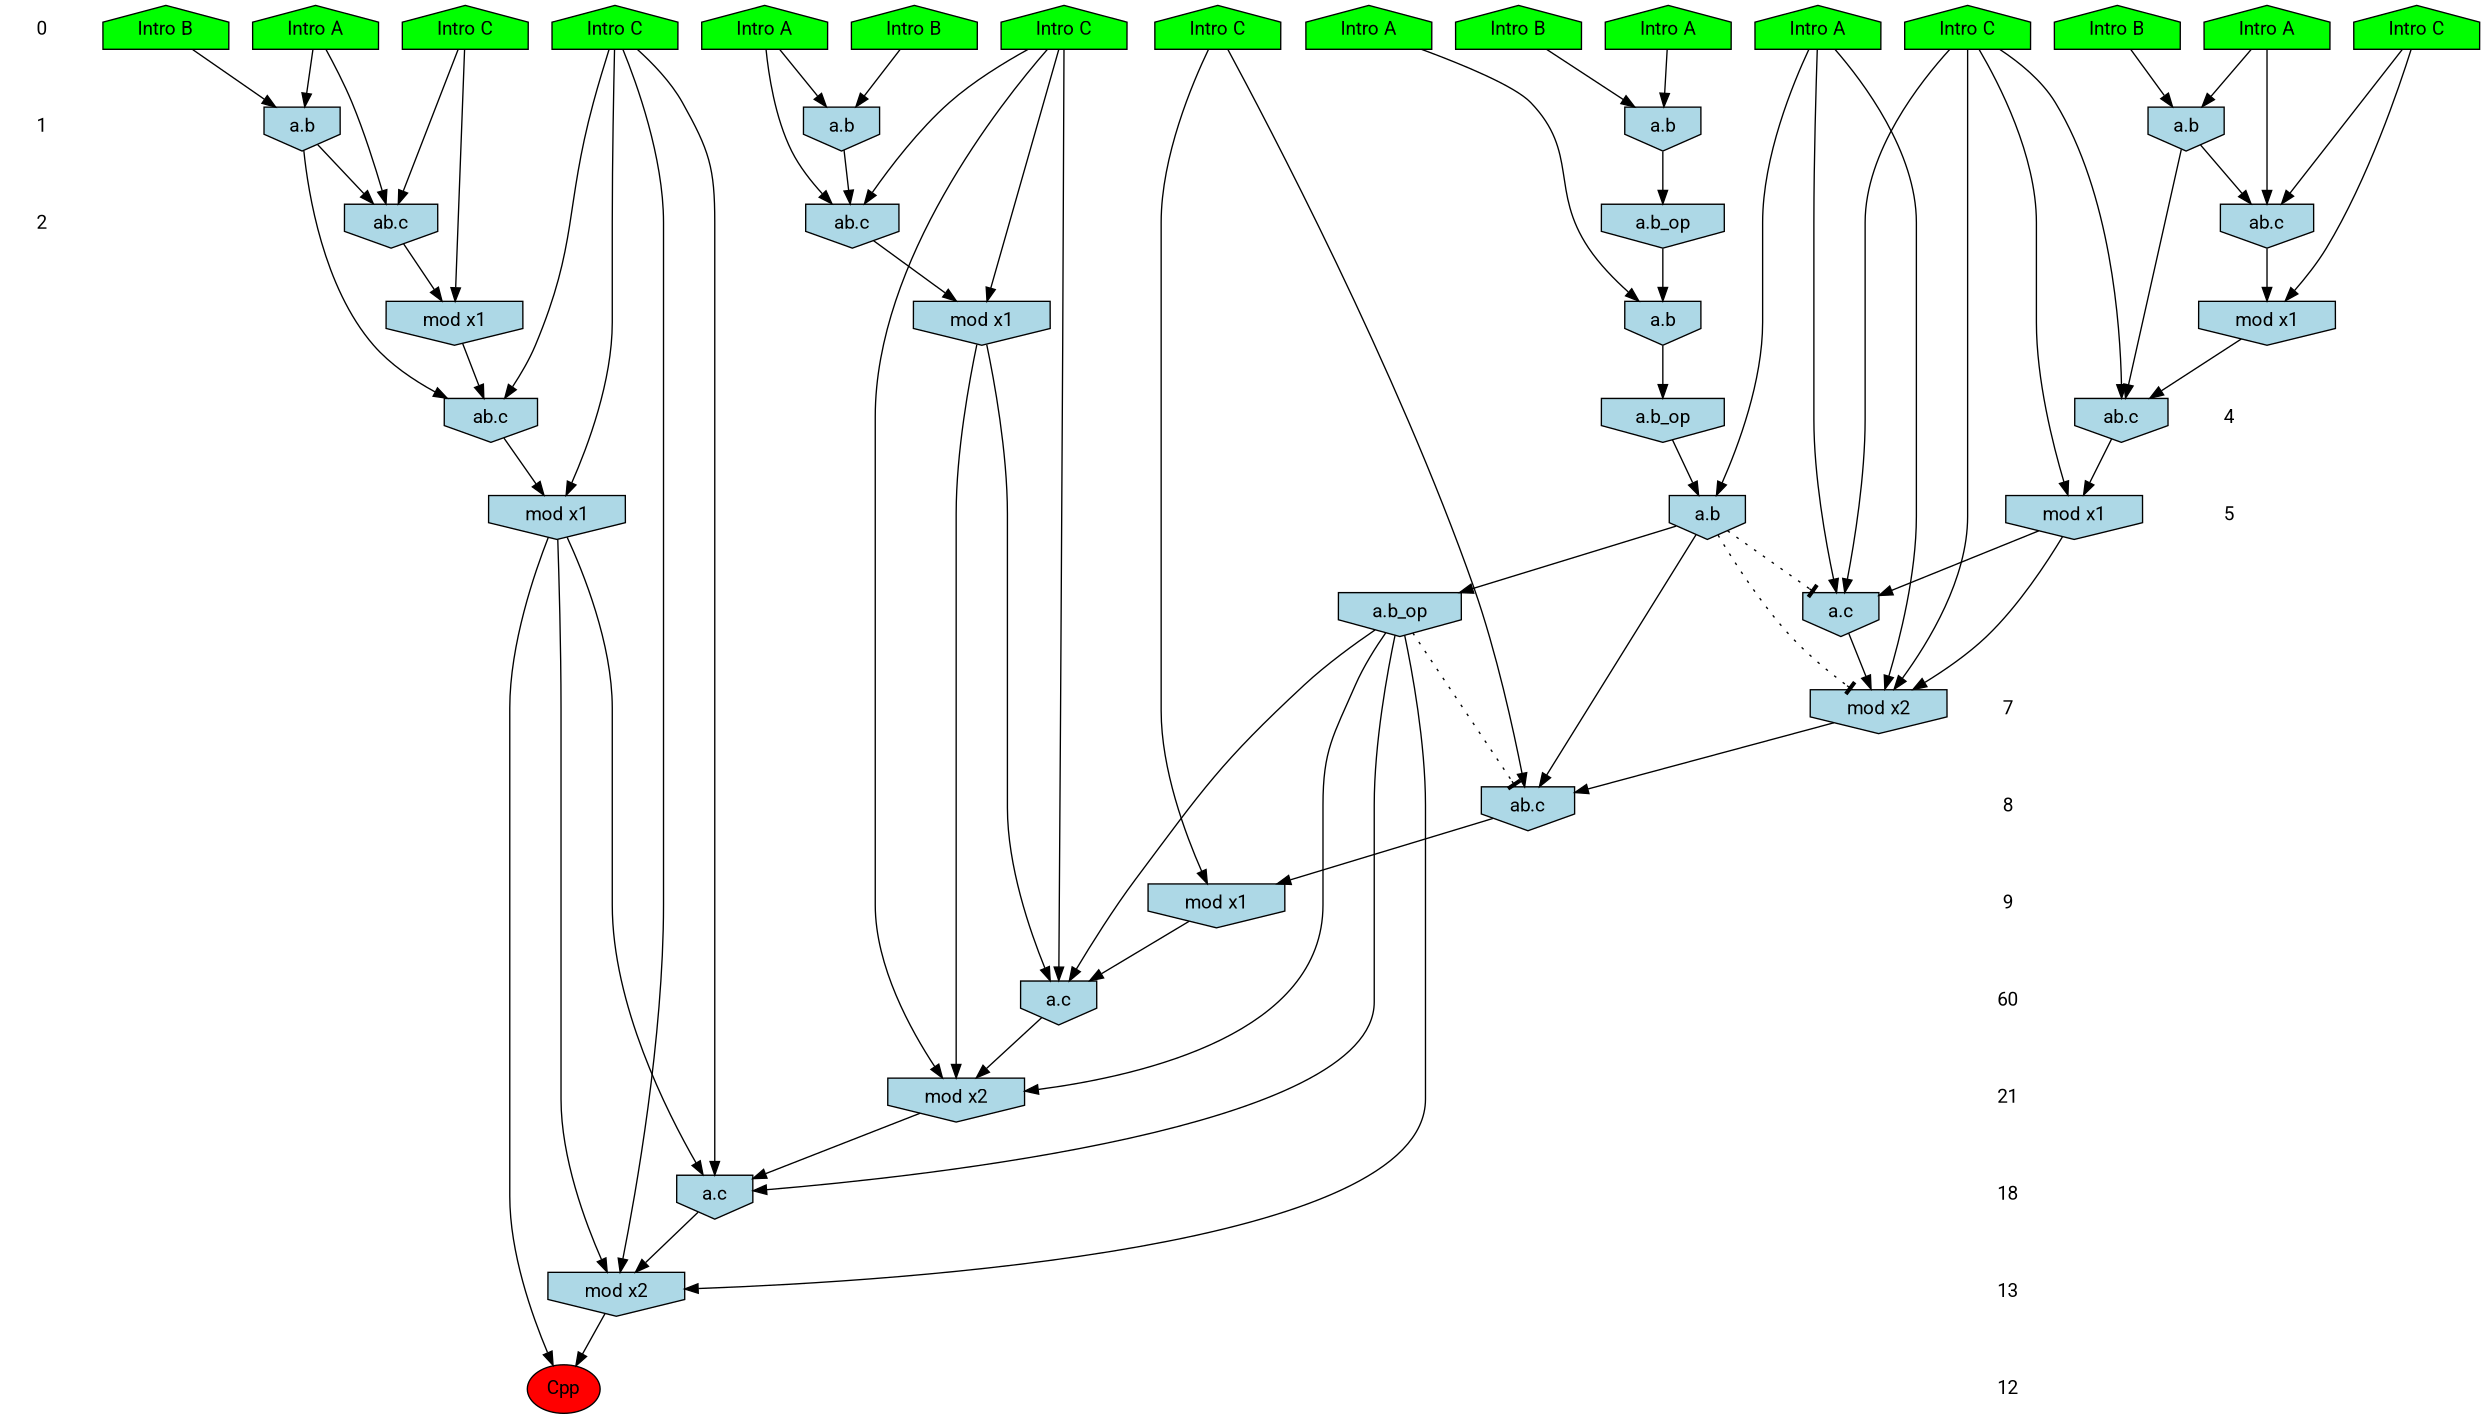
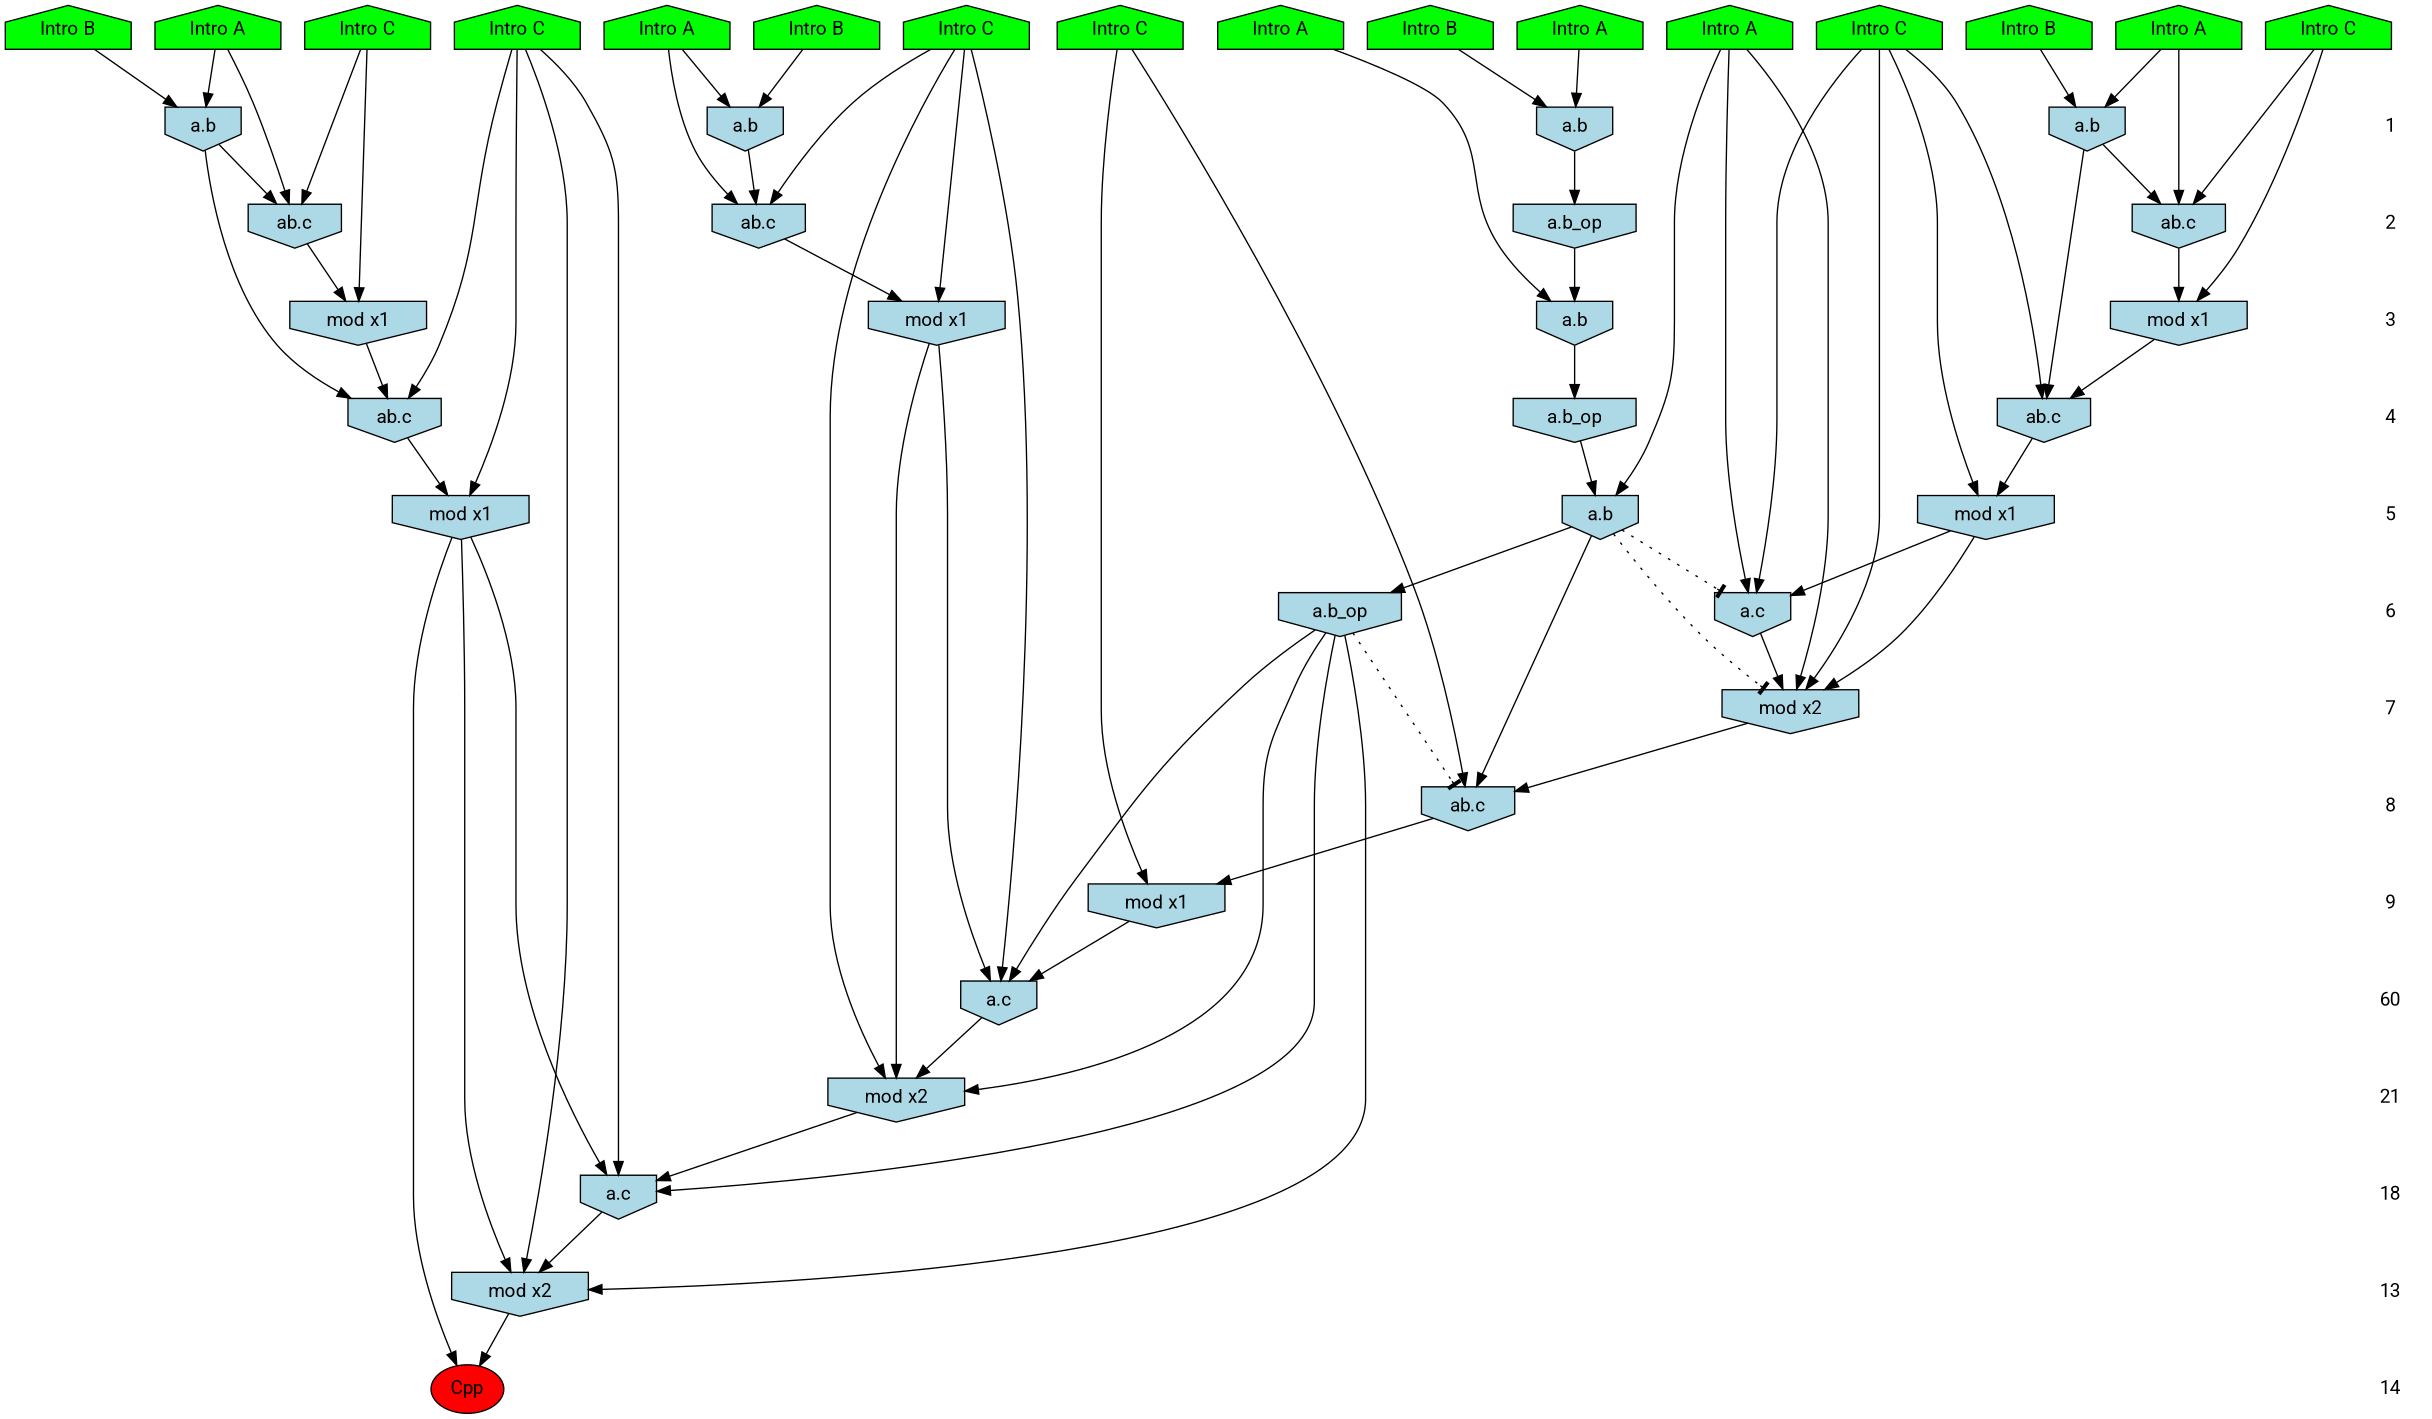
(42, 30) -> none
none -> (2391, 321)
none -> (2391, 612)
(2008, 1389) -> (2391, 1389)
